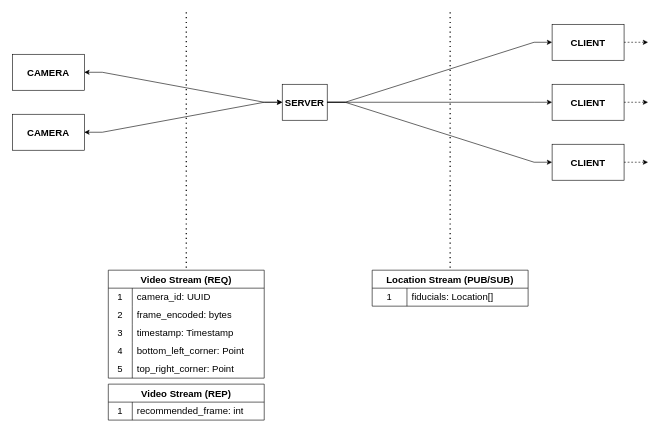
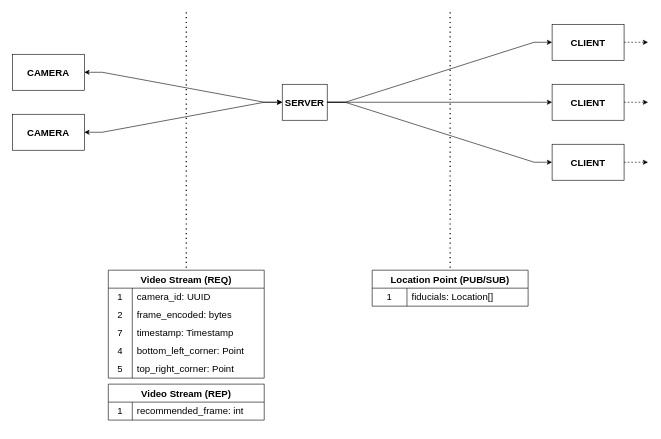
(450, 280) -> (450, 280)
(120, 333) -> (120, 333)
